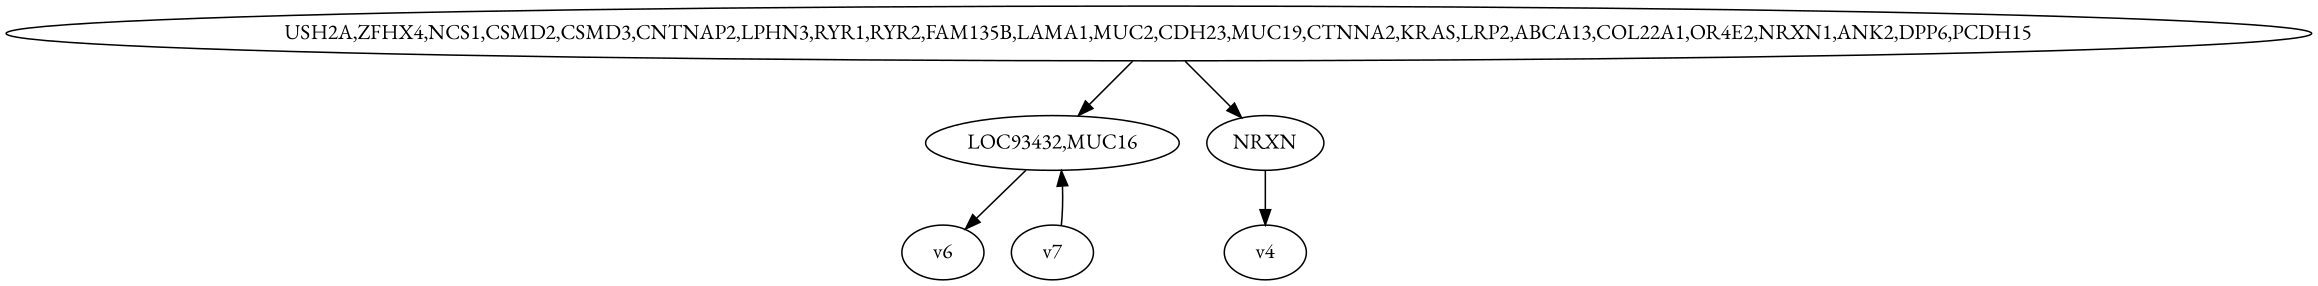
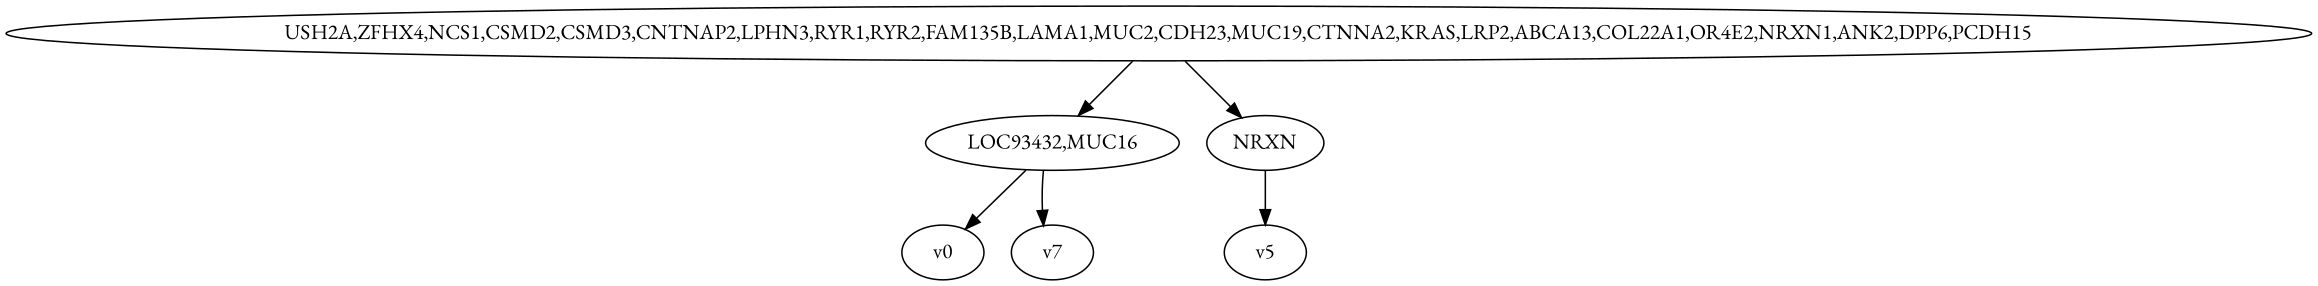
(1063, 206) -> (1042, 191)
(943, 252) -> (943, 252)
(1265, 252) -> (1265, 252)
